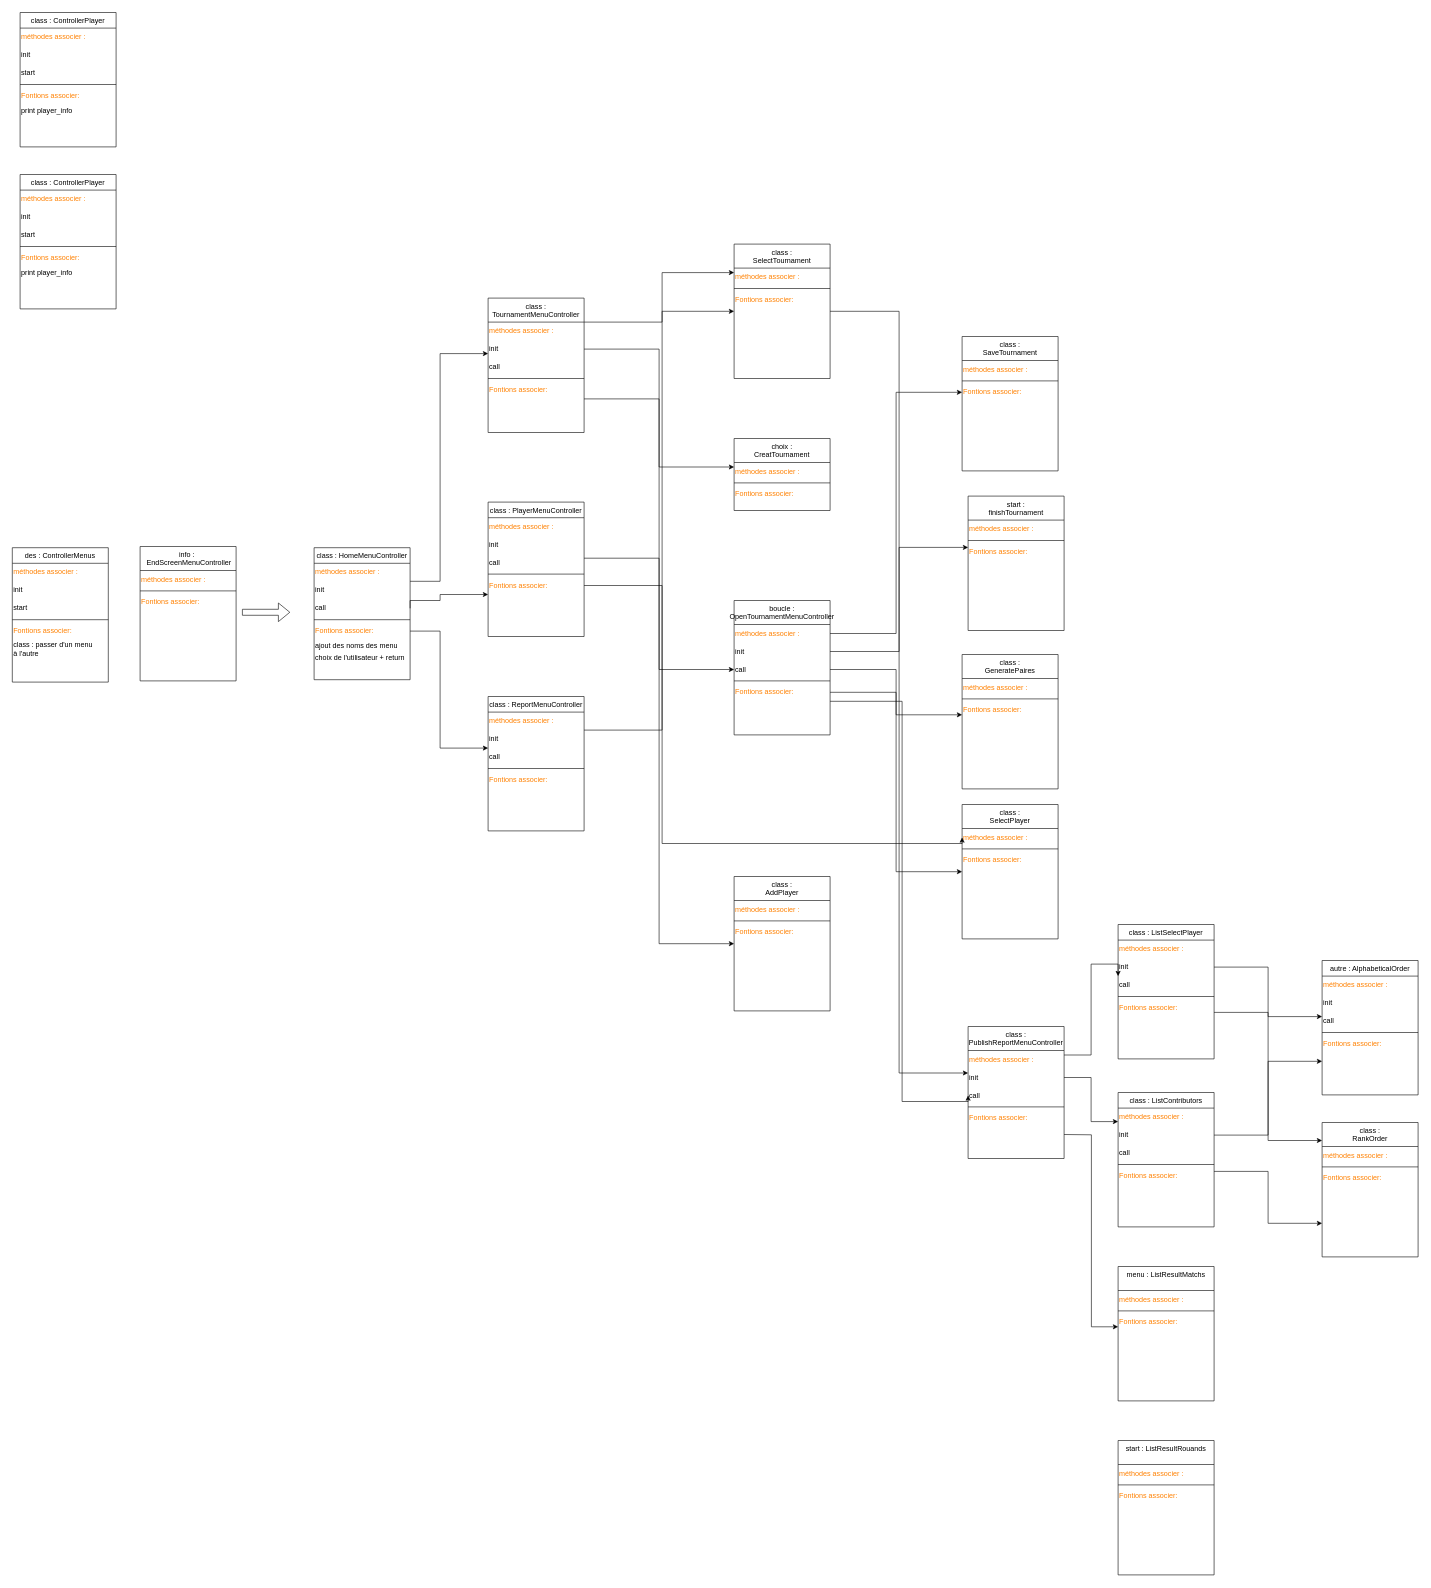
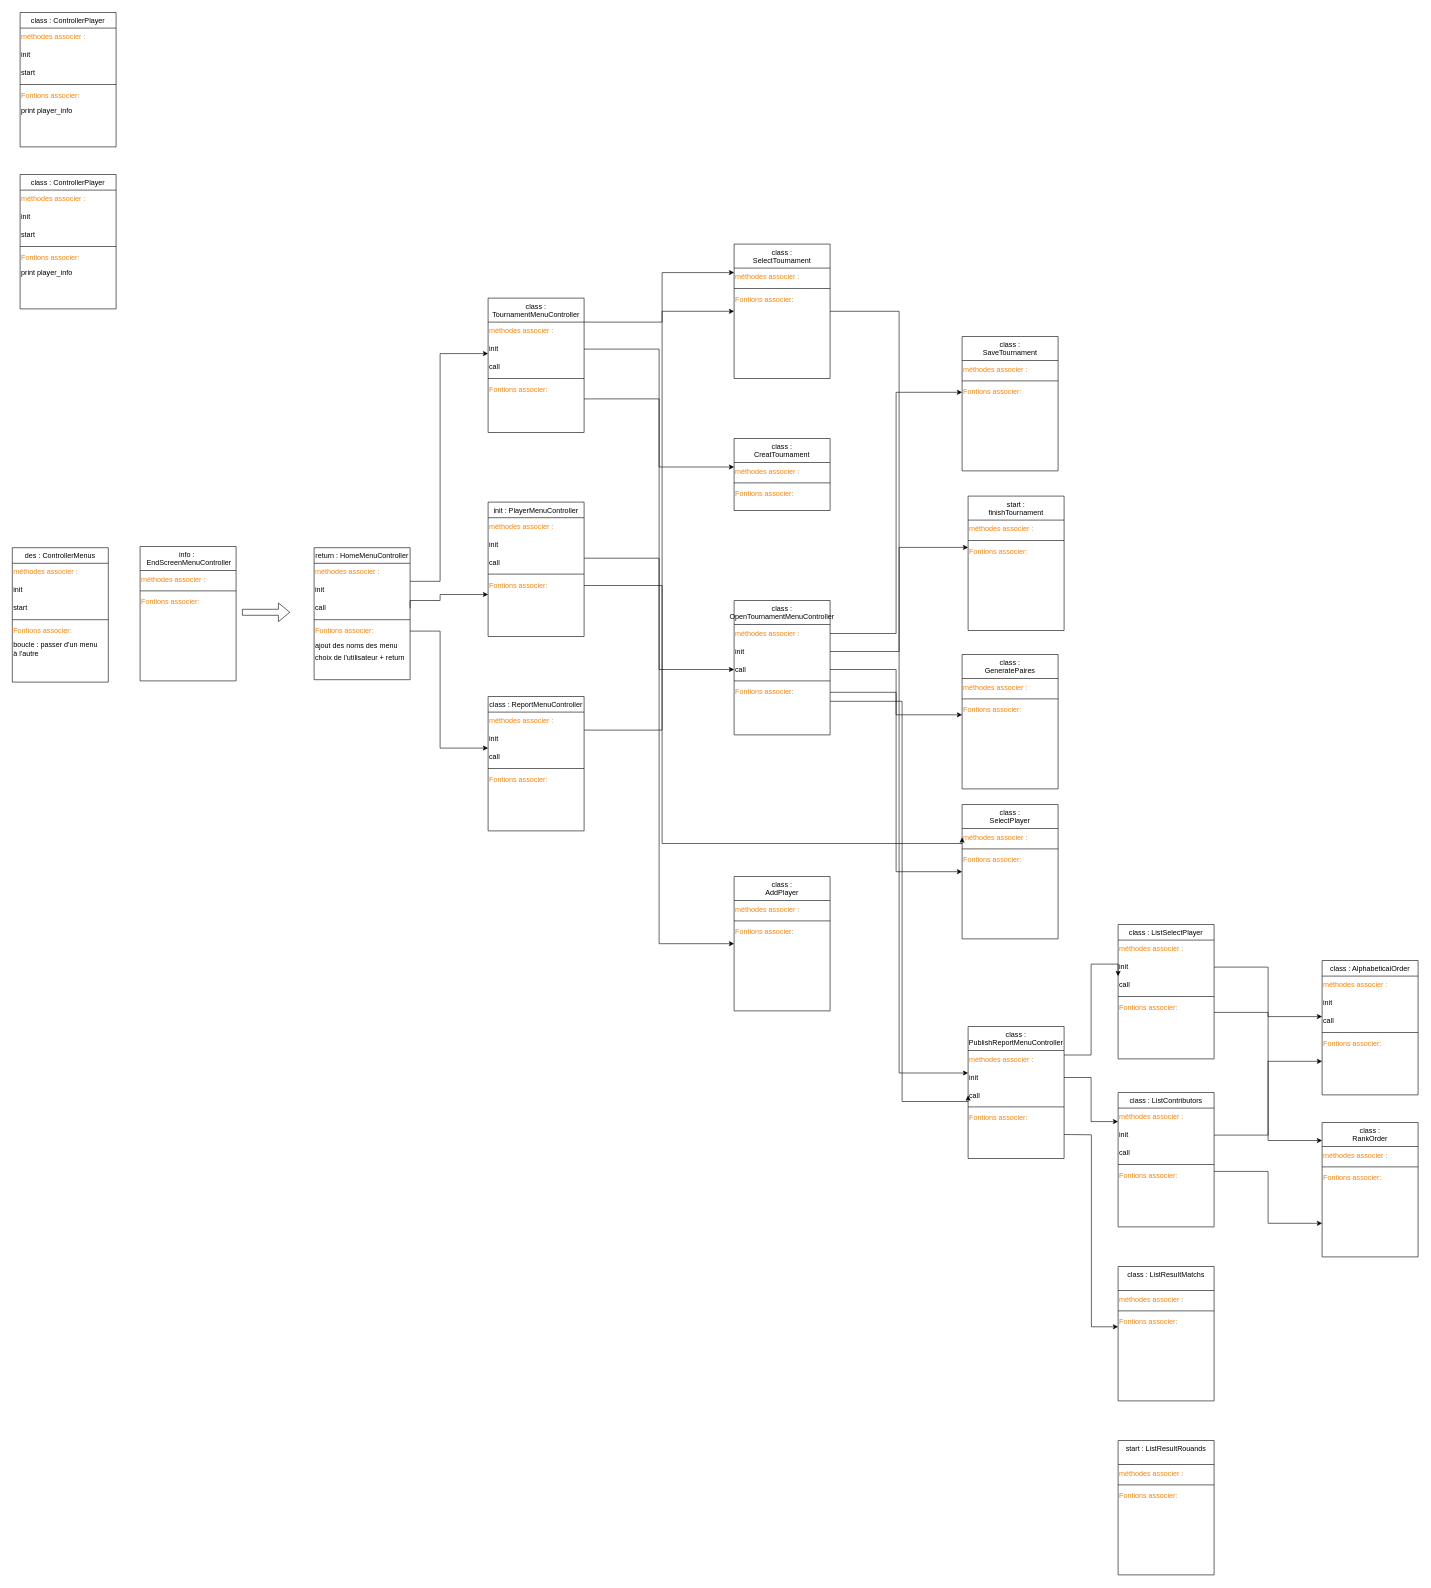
(782, 446) -> (782, 446)
(536, 510) -> (536, 510)
(362, 556) -> (362, 556)
(782, 608) -> (782, 608)
(55, 649) -> (57, 649)
(1370, 968) -> (1370, 968)
(1166, 1274) -> (1166, 1274)
